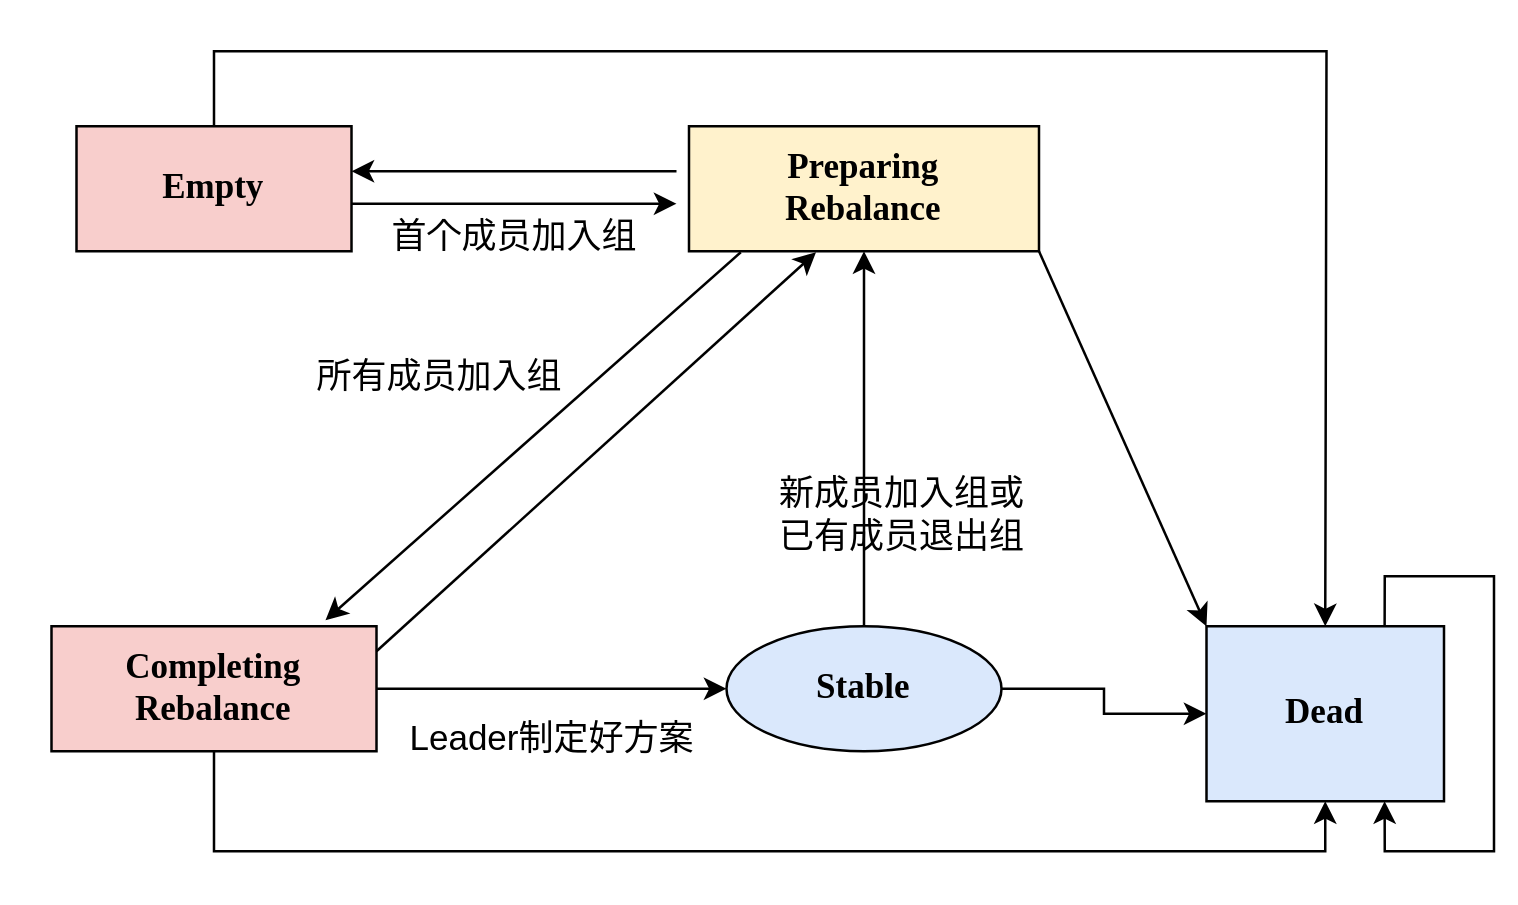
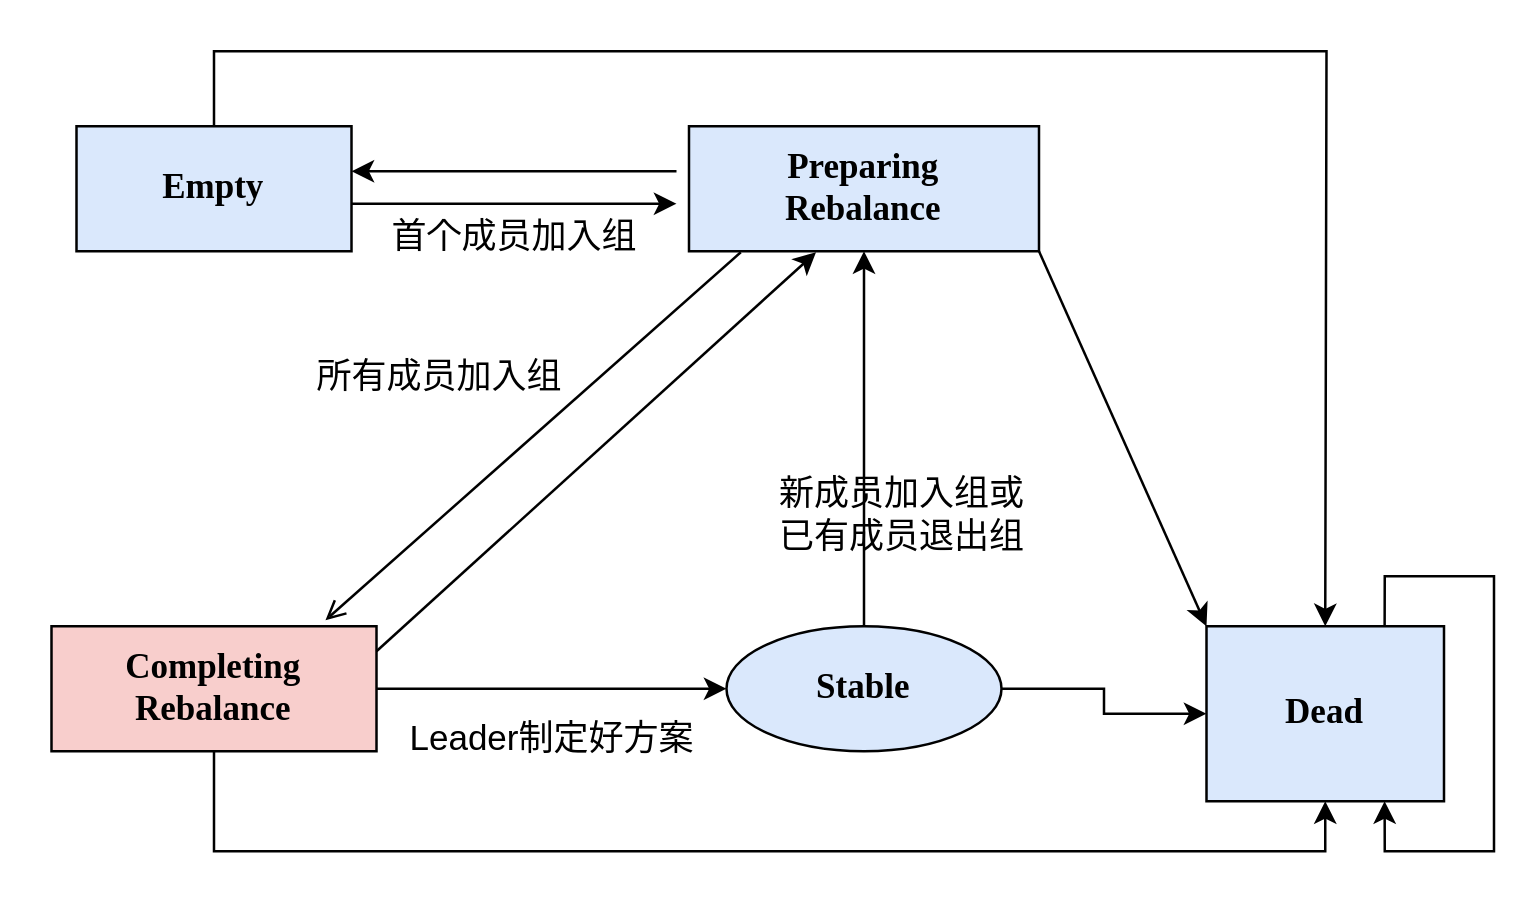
(214, 189) -> (214, 189)
(864, 189) -> (864, 189)
(339, 608) -> (335, 611)
